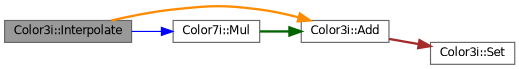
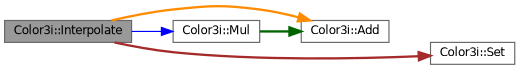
(216, 31) -> (216, 31)
(404, 42) -> (266, 58)
